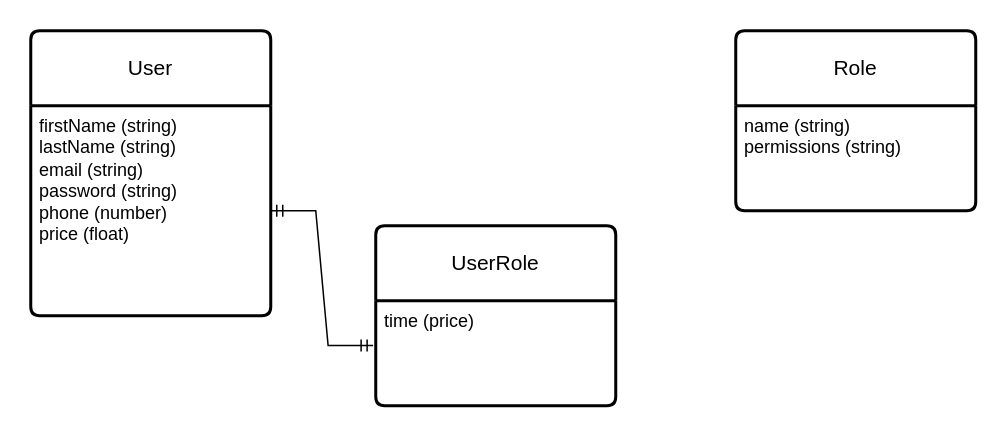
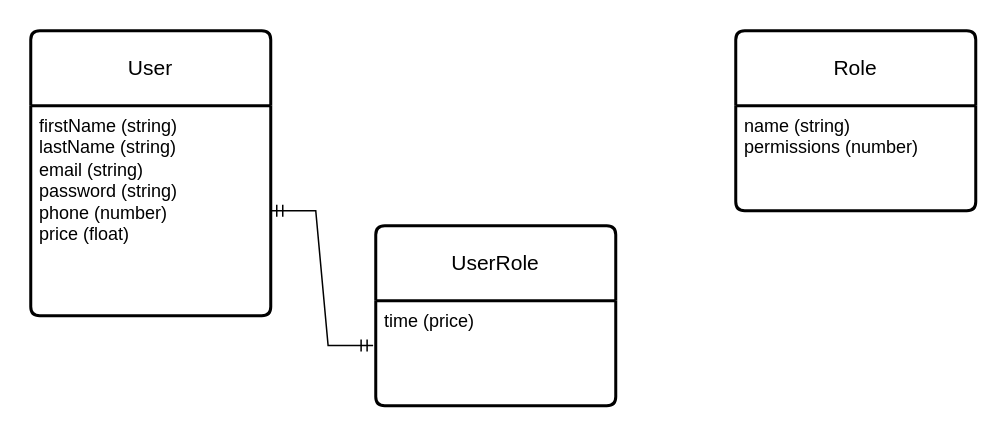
(836, 138) -> (839, 138)
